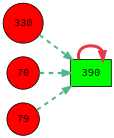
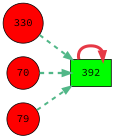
(91, 73) -> (91, 73)
